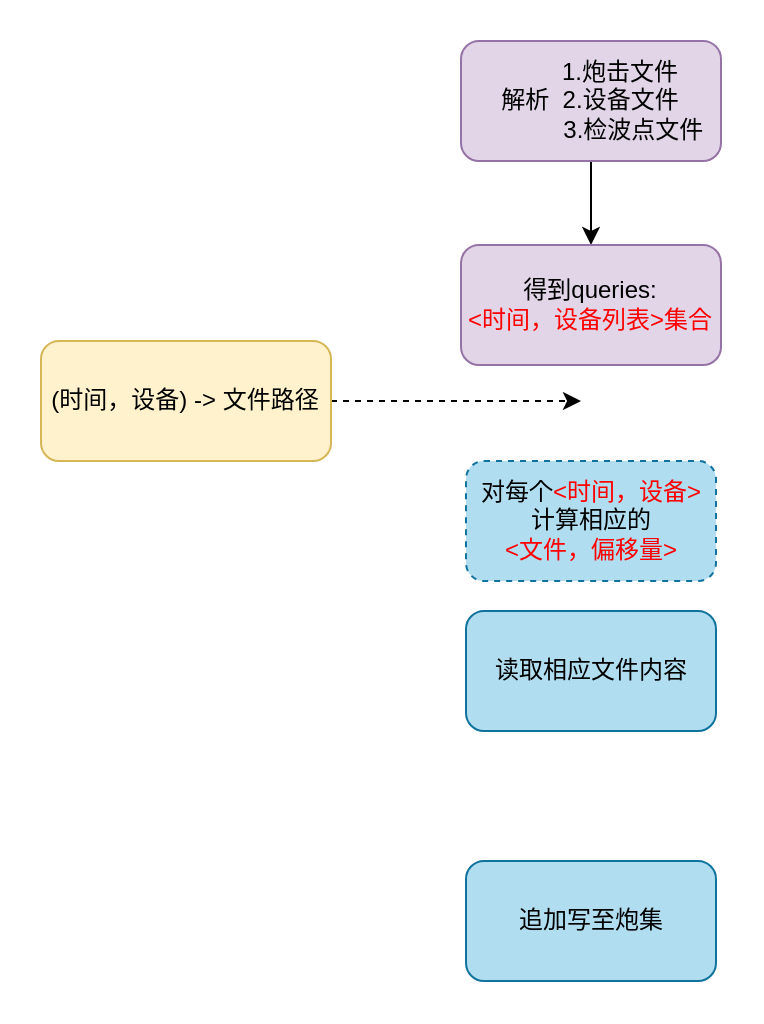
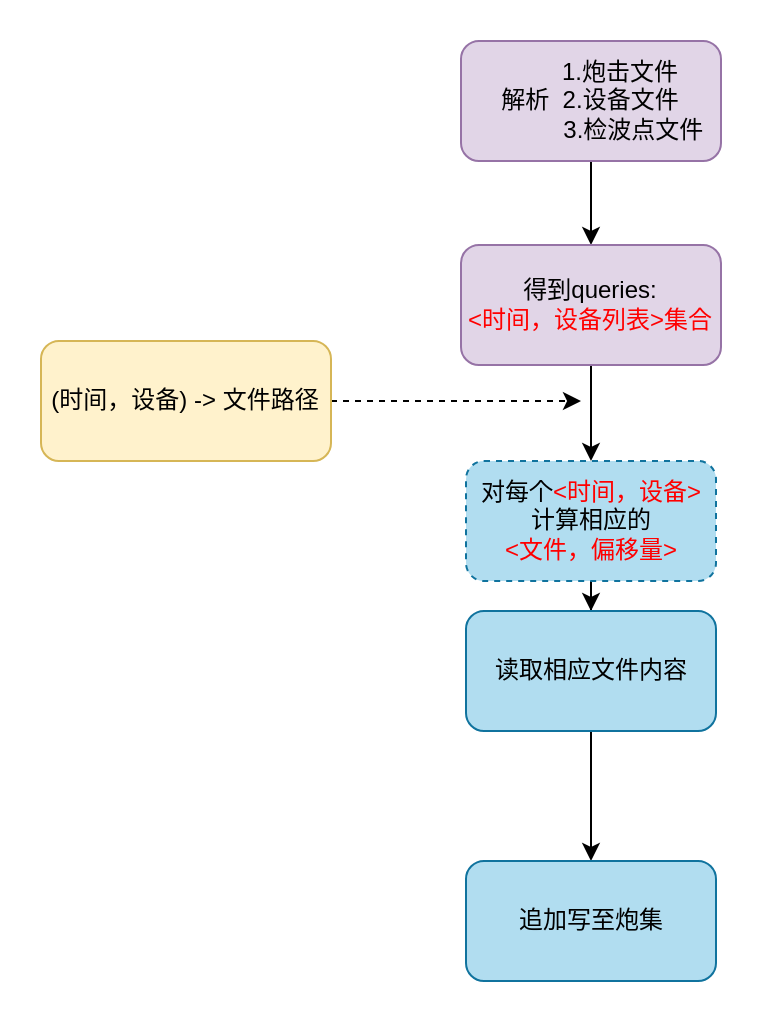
none -> (591, 406)
none -> (591, 596)
none -> (591, 789)
